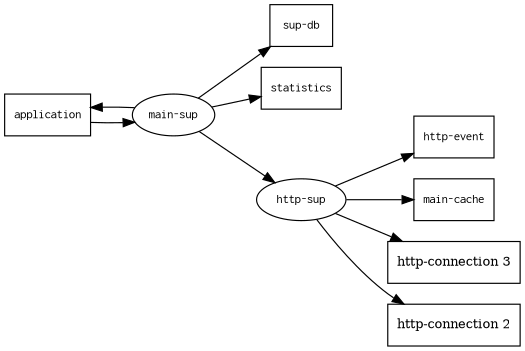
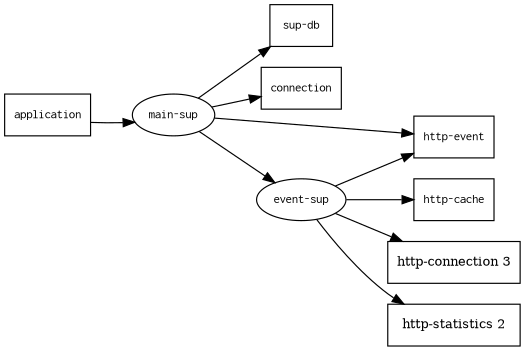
(301, 88) -> (301, 88)
(119, 107) -> (308, 126)
(301, 200) -> (301, 200)
(454, 200) -> (454, 200)
(454, 325) -> (454, 325)
